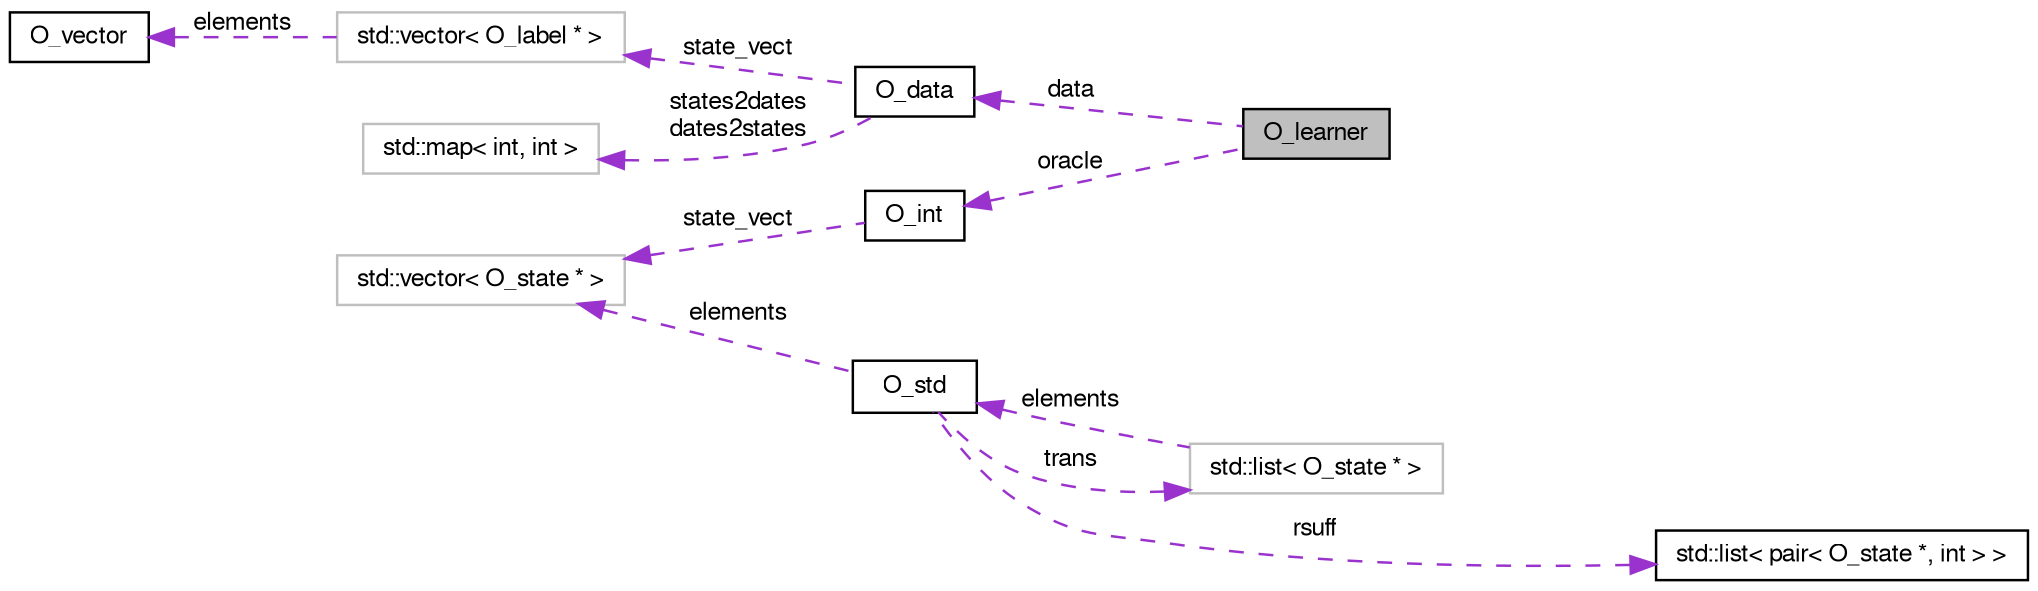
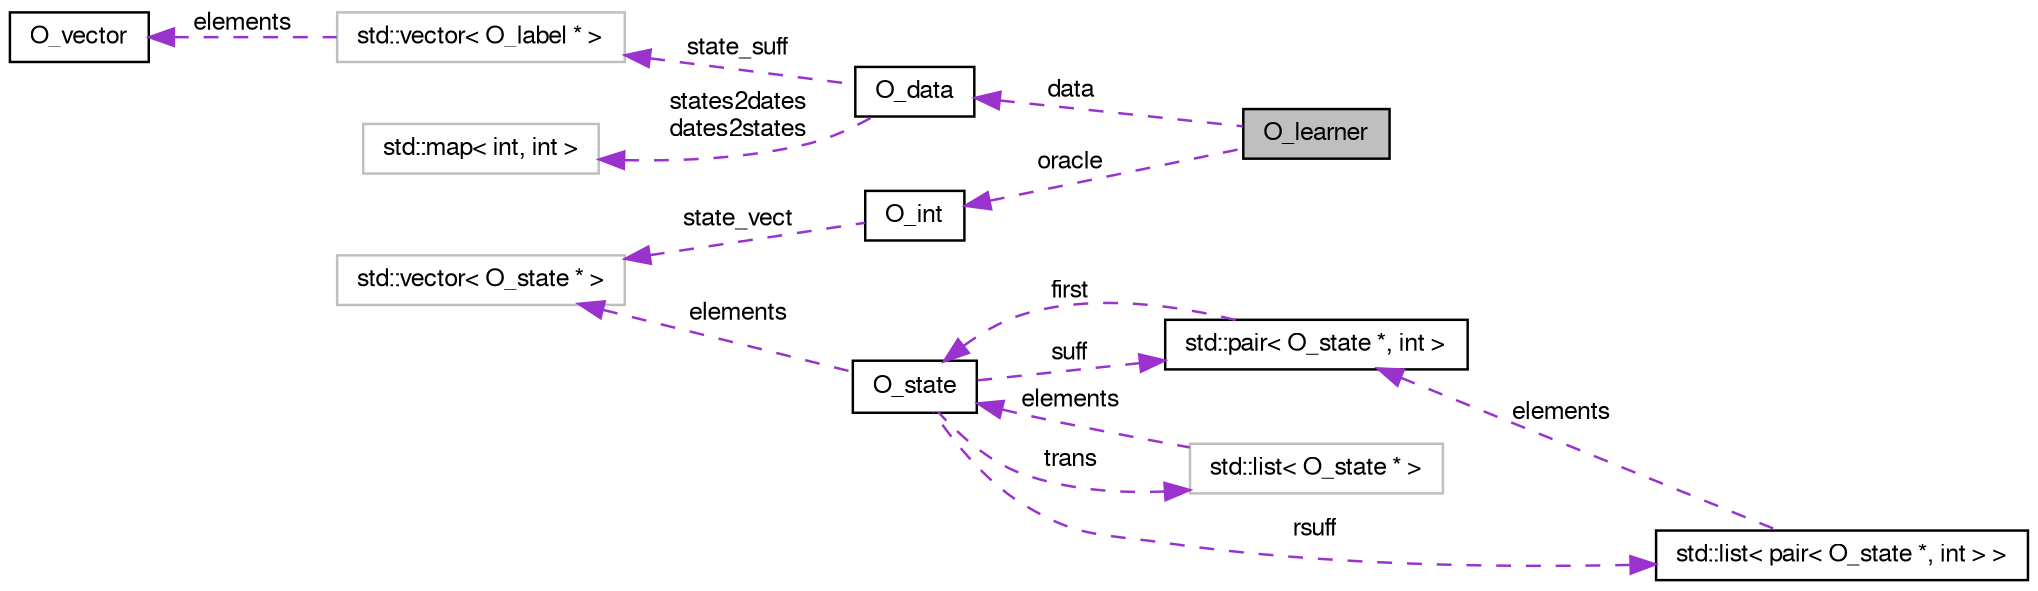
(739, 48) -> (739, 48)
none -> (1316, 345)
(915, 387) -> (915, 387)
